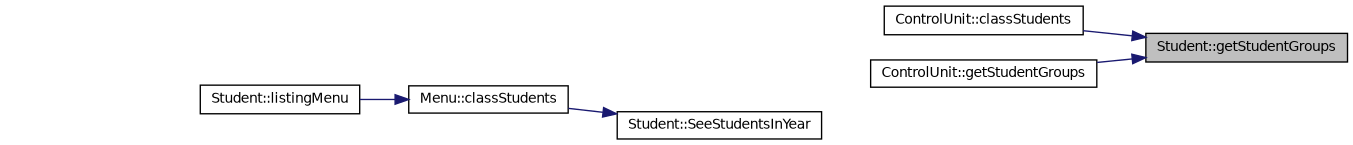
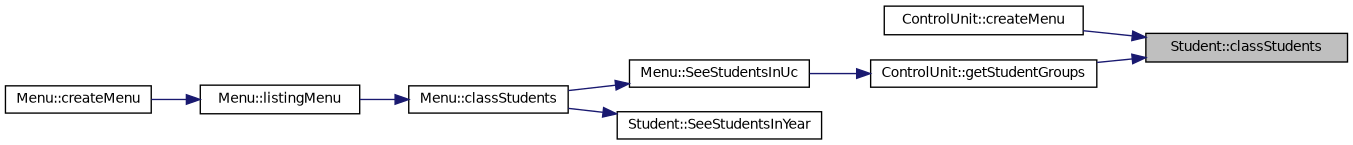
(984, 20) -> (984, 20)
(1247, 48) -> (1247, 48)
none -> (719, 74)
none -> (78, 99)
(280, 99) -> (280, 99)
